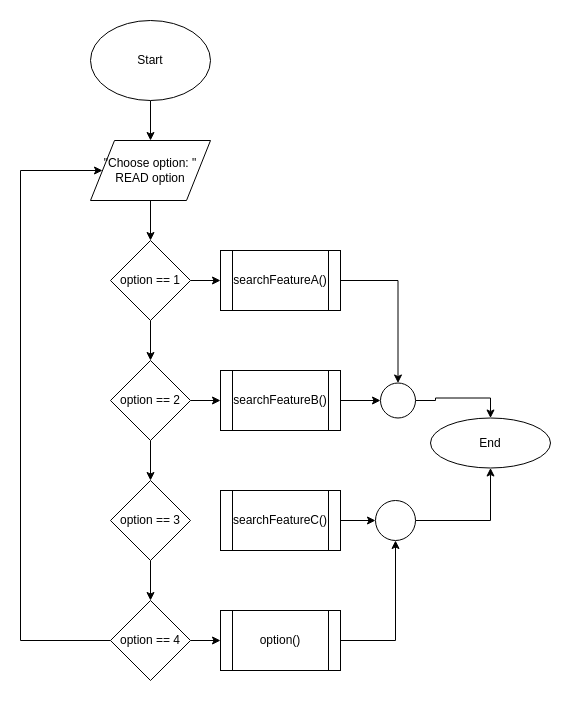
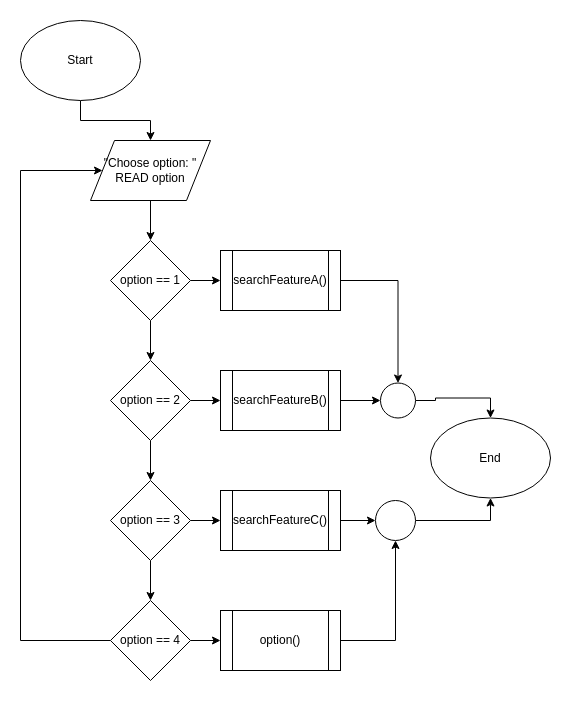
(151, 61) -> (81, 61)
(491, 443) -> (491, 458)
none -> (210, 521)
